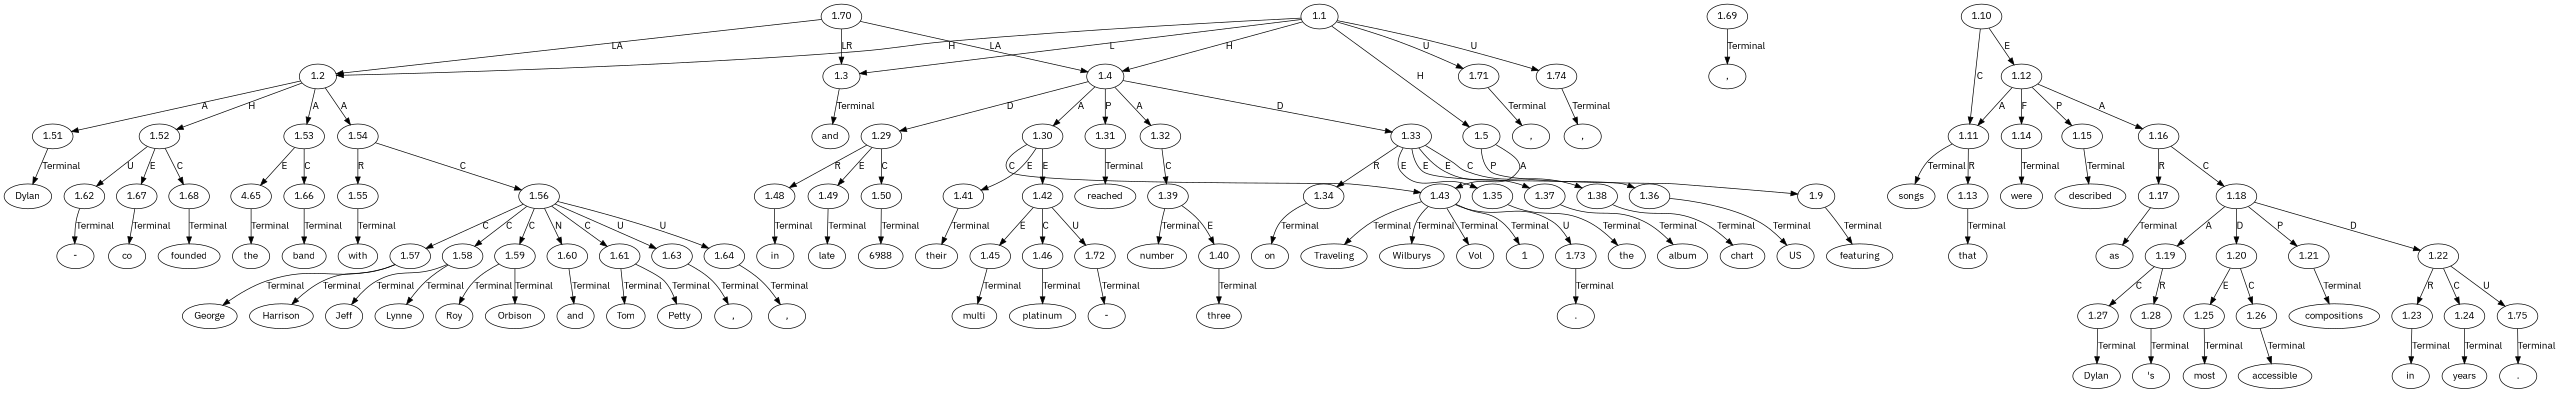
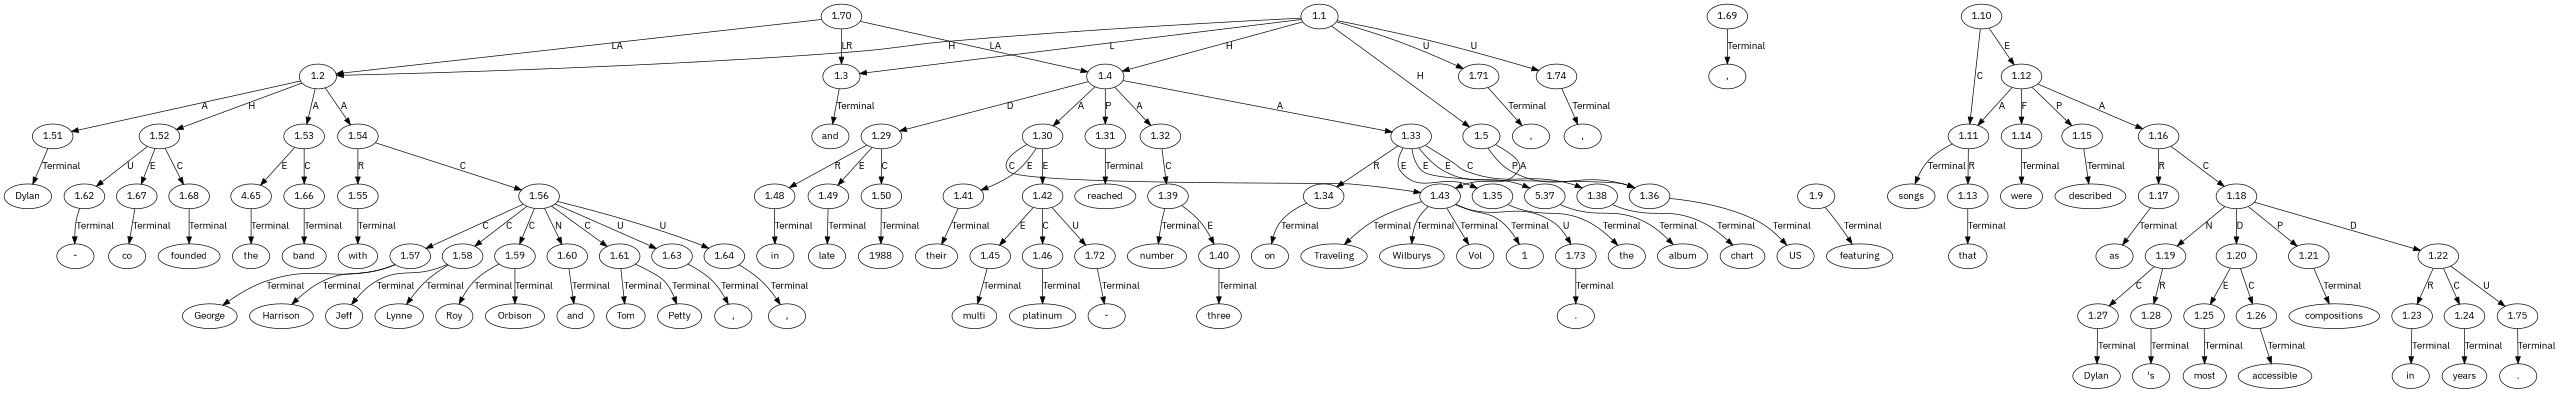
(1280, 106) -> (1280, 106)
(1636, 183) -> (1552, 182)
(1545, 196) -> (1545, 196)
(2209, 226) -> (2209, 226)
(881, 256) -> (881, 256)
